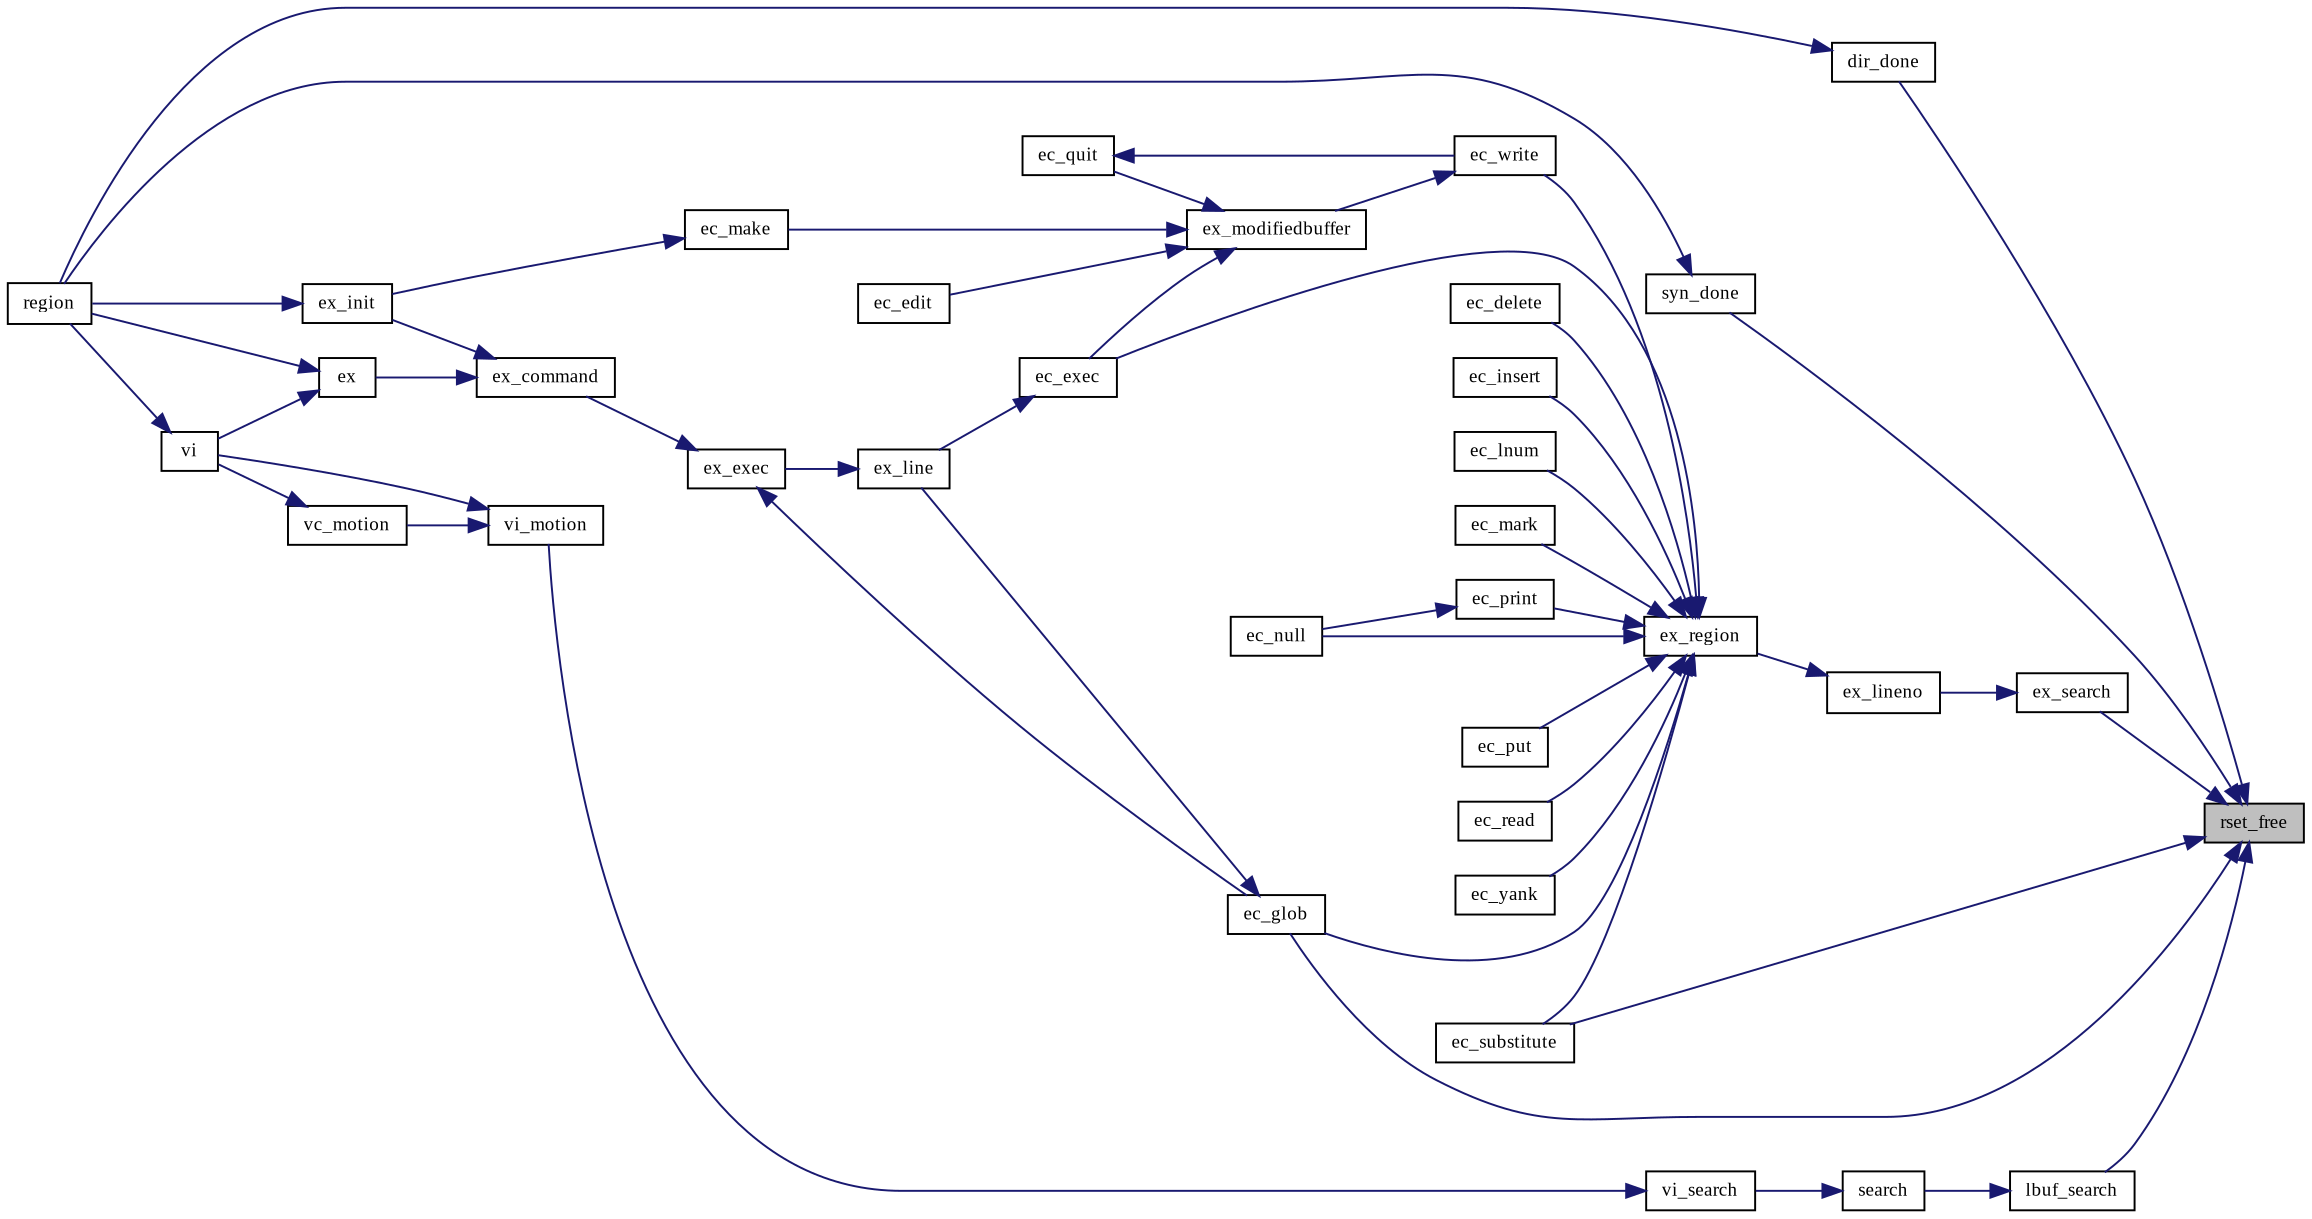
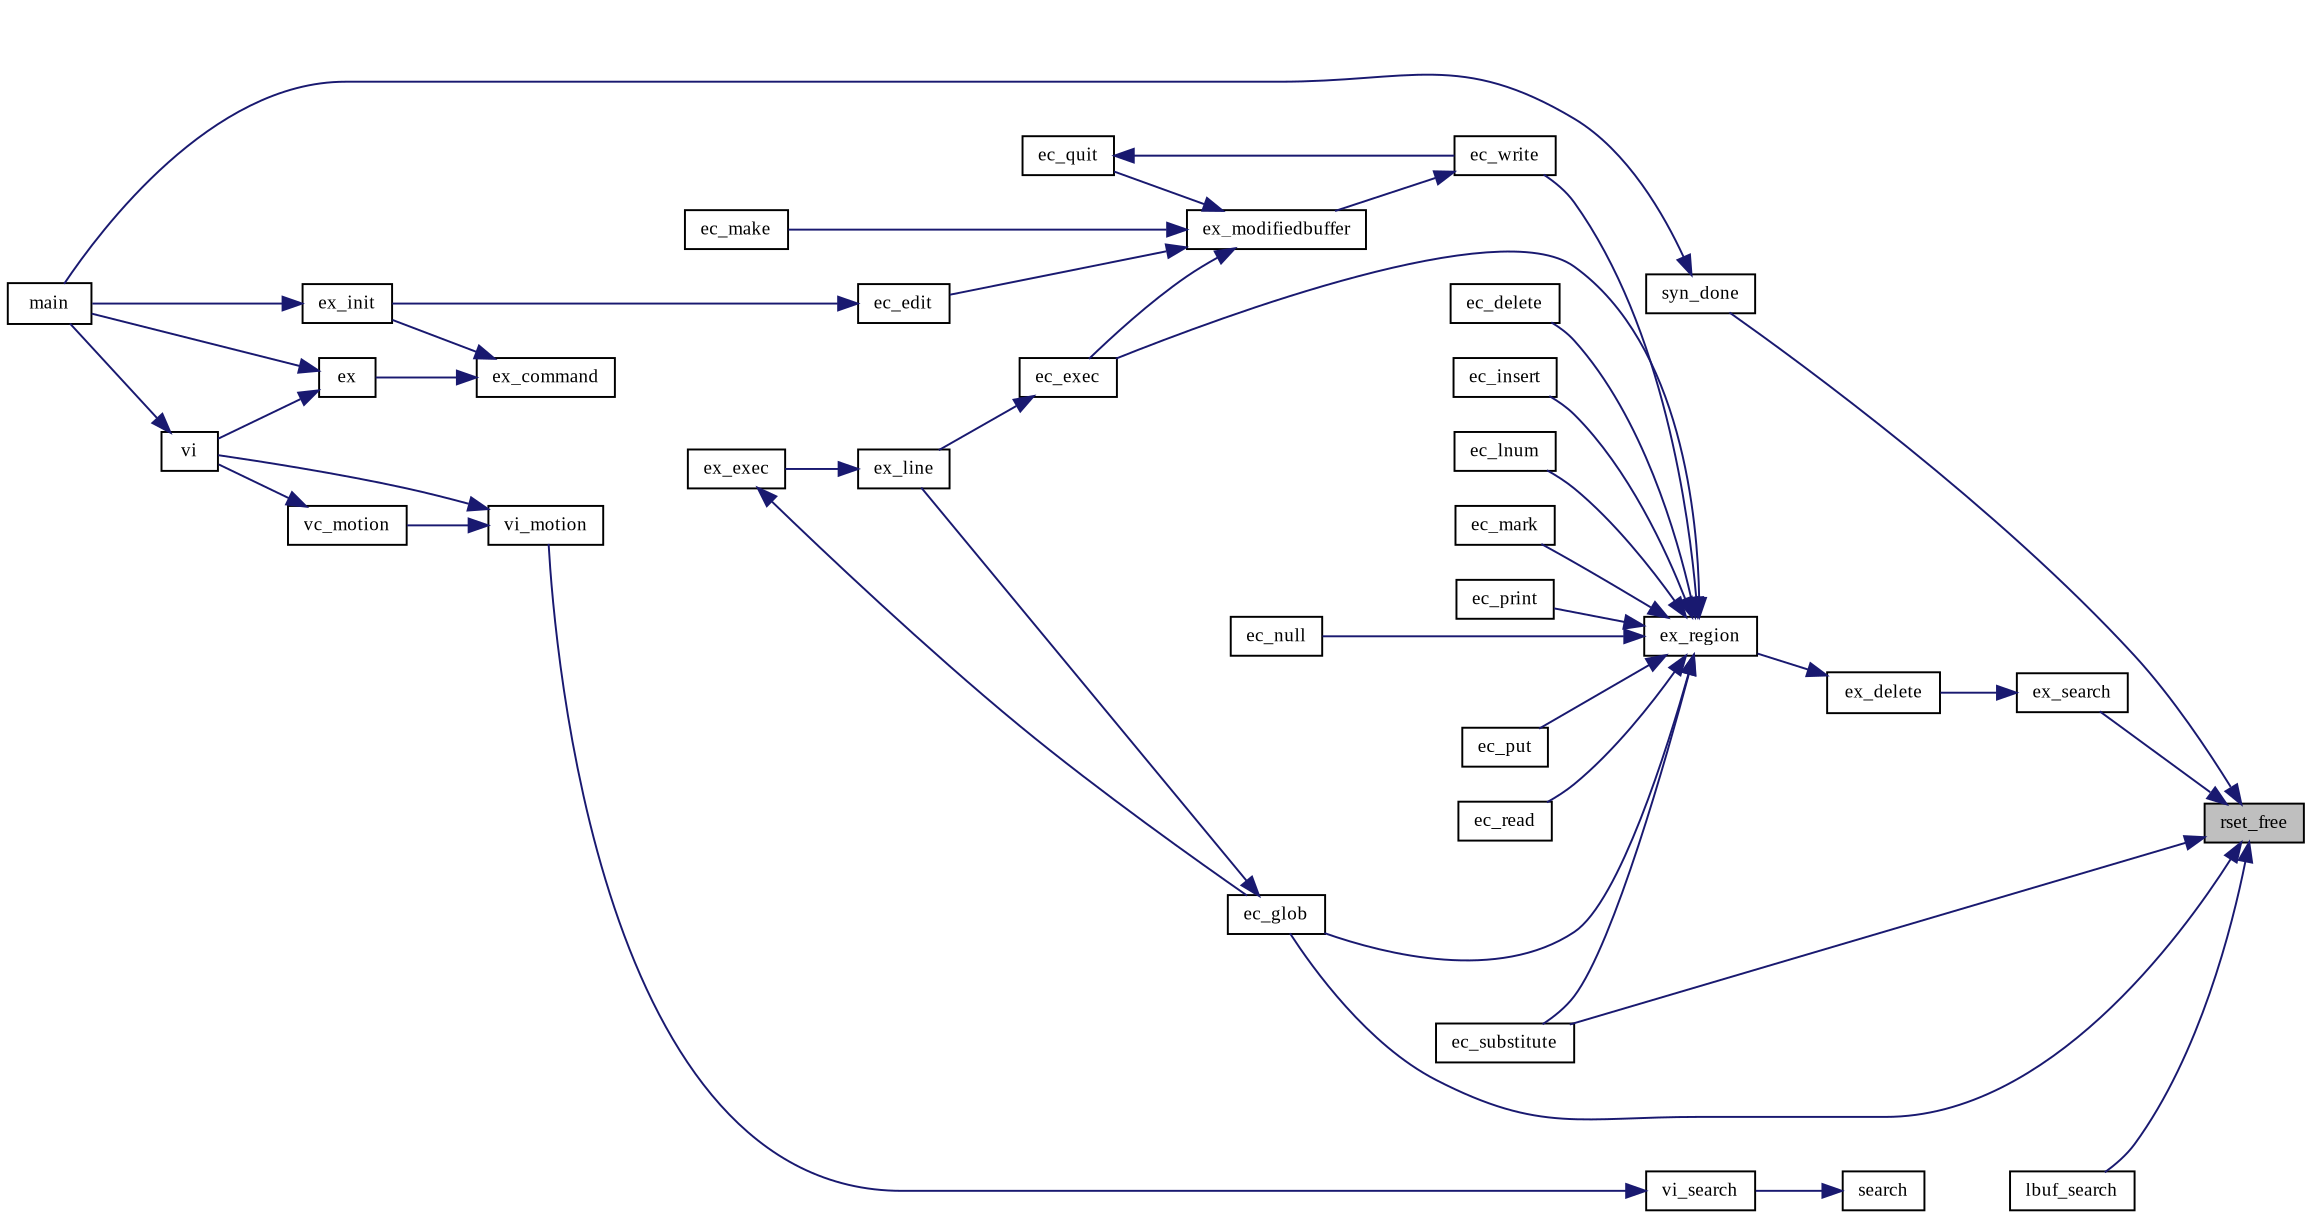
(1884, 62) -> none
(528, 266) -> (615, 304)
(50, 304) -> (50, 304)
(633, 419) -> none
(1379, 620) -> none
(1884, 693) -> (1884, 693)
(1505, 895) -> none
(1957, 1191) -> none
